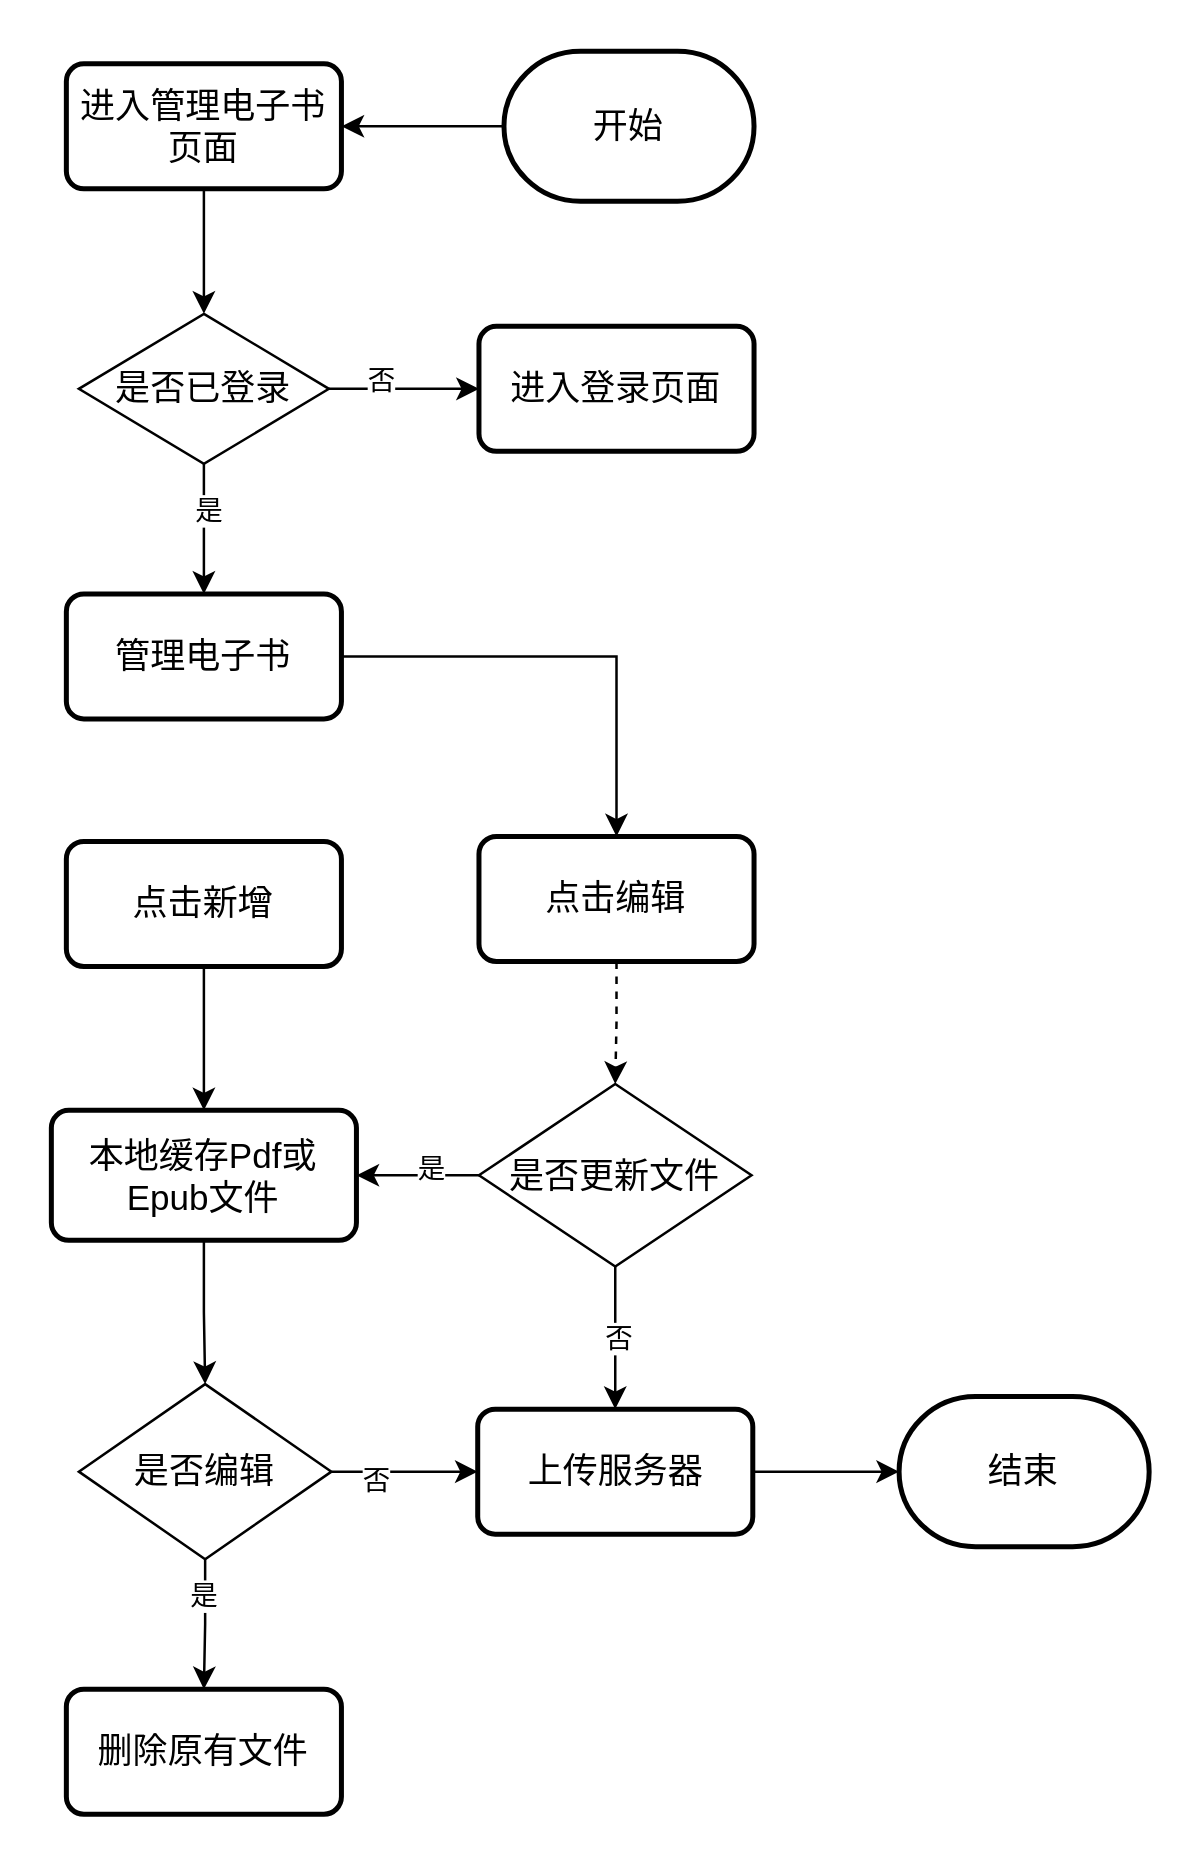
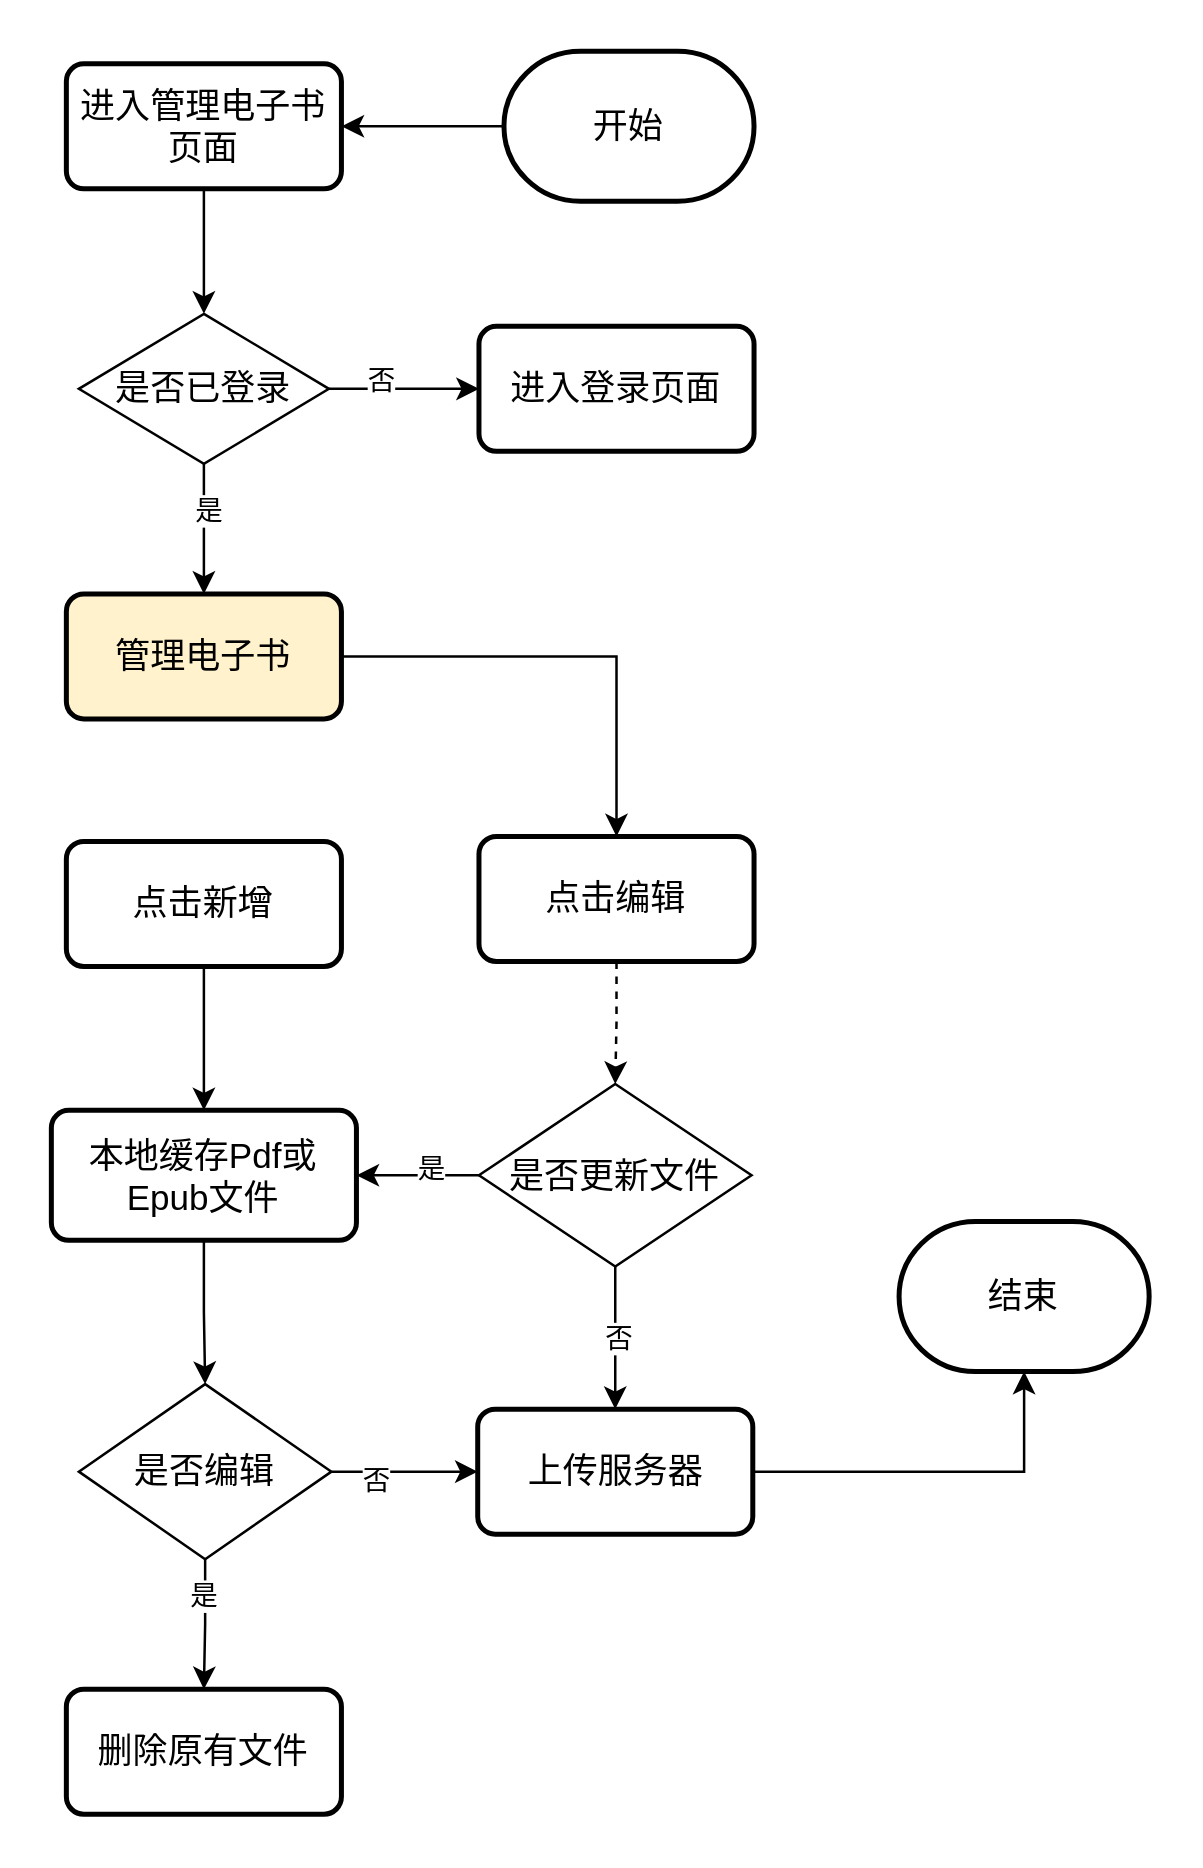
(204, 656) -> (204, 656)
(1024, 1471) -> (1024, 1296)
